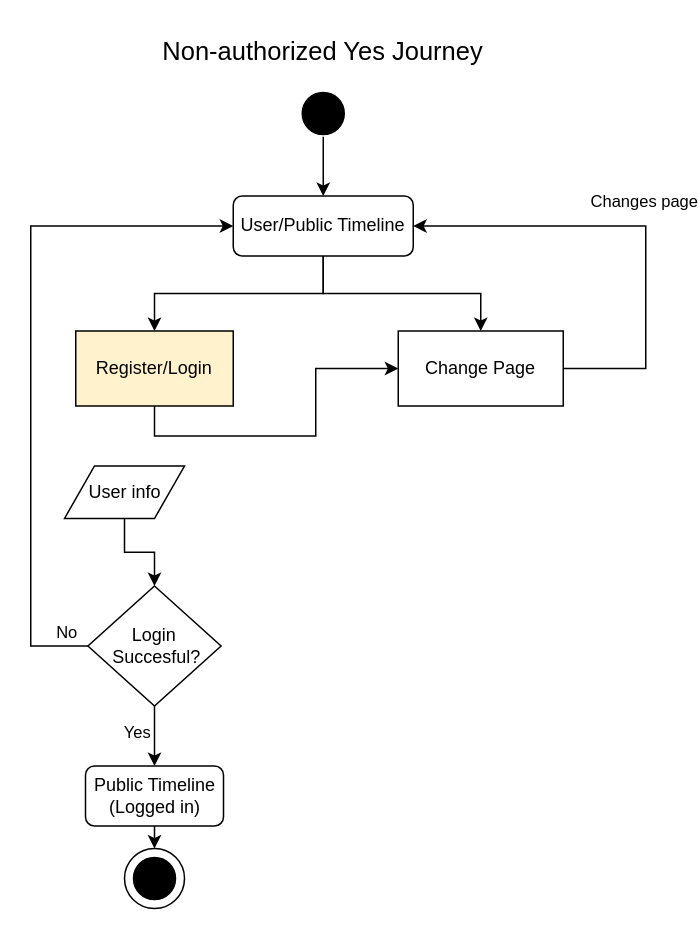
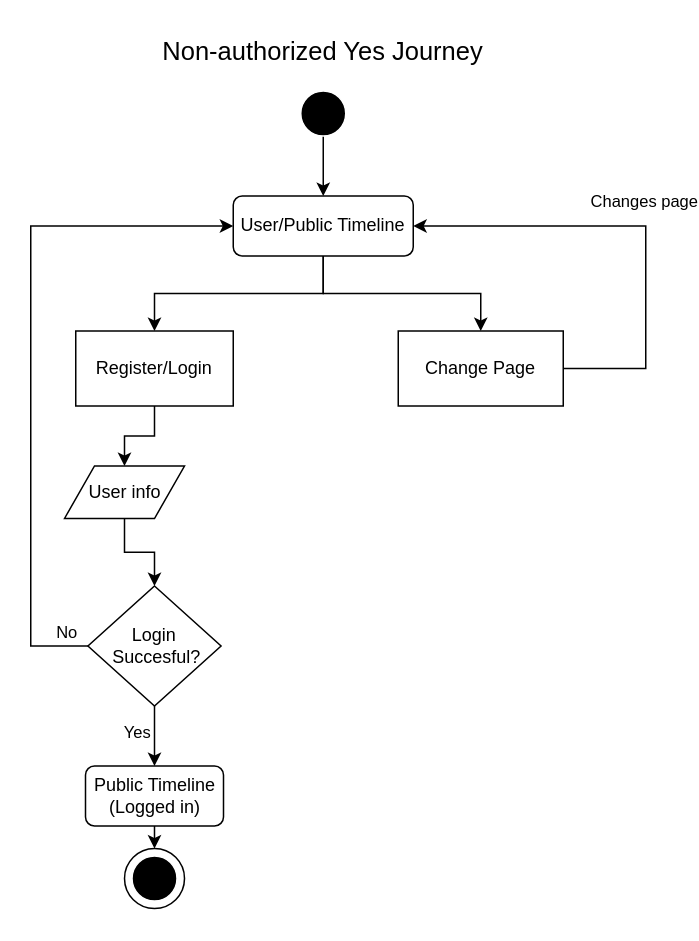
(155, 368) -> (155, 368)
(303, 436) -> (132, 436)
